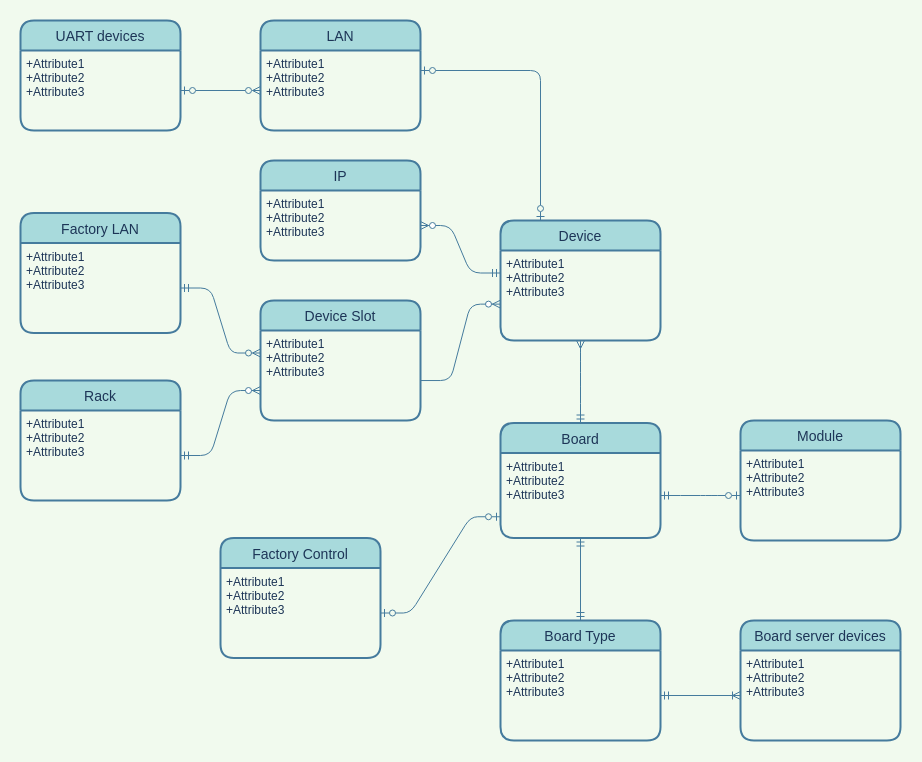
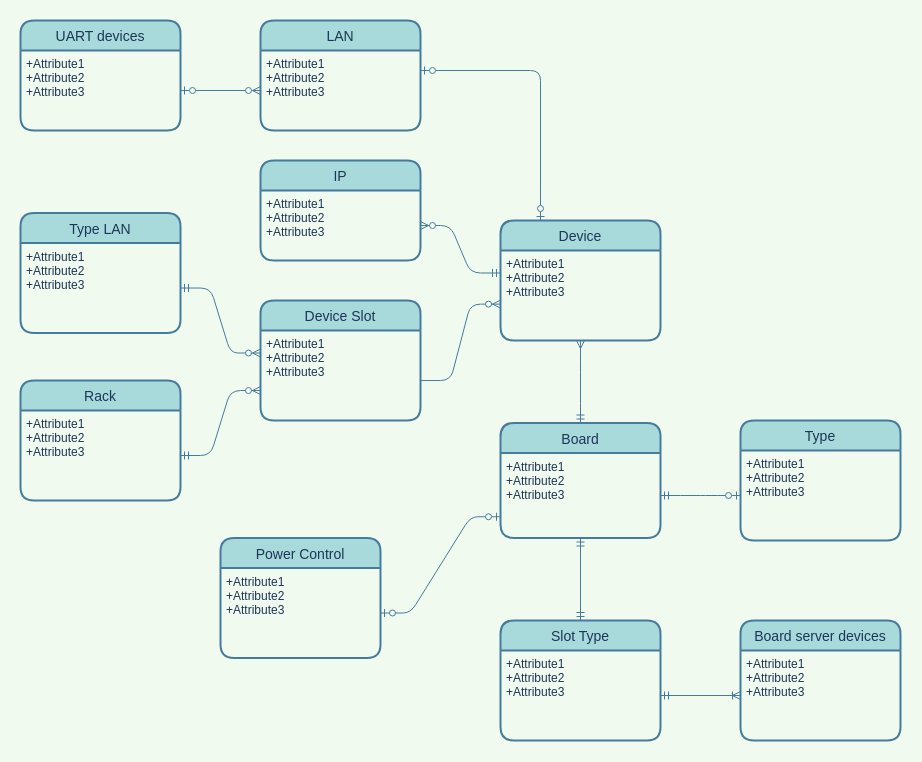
(100, 229) -> (100, 229)
(820, 436) -> (820, 436)
(300, 554) -> (300, 554)
(580, 636) -> (580, 636)
